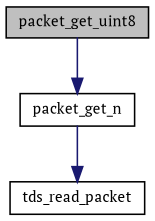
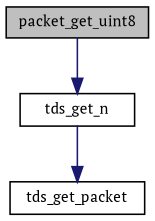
(77, 110) -> (77, 110)
(77, 198) -> (77, 198)
